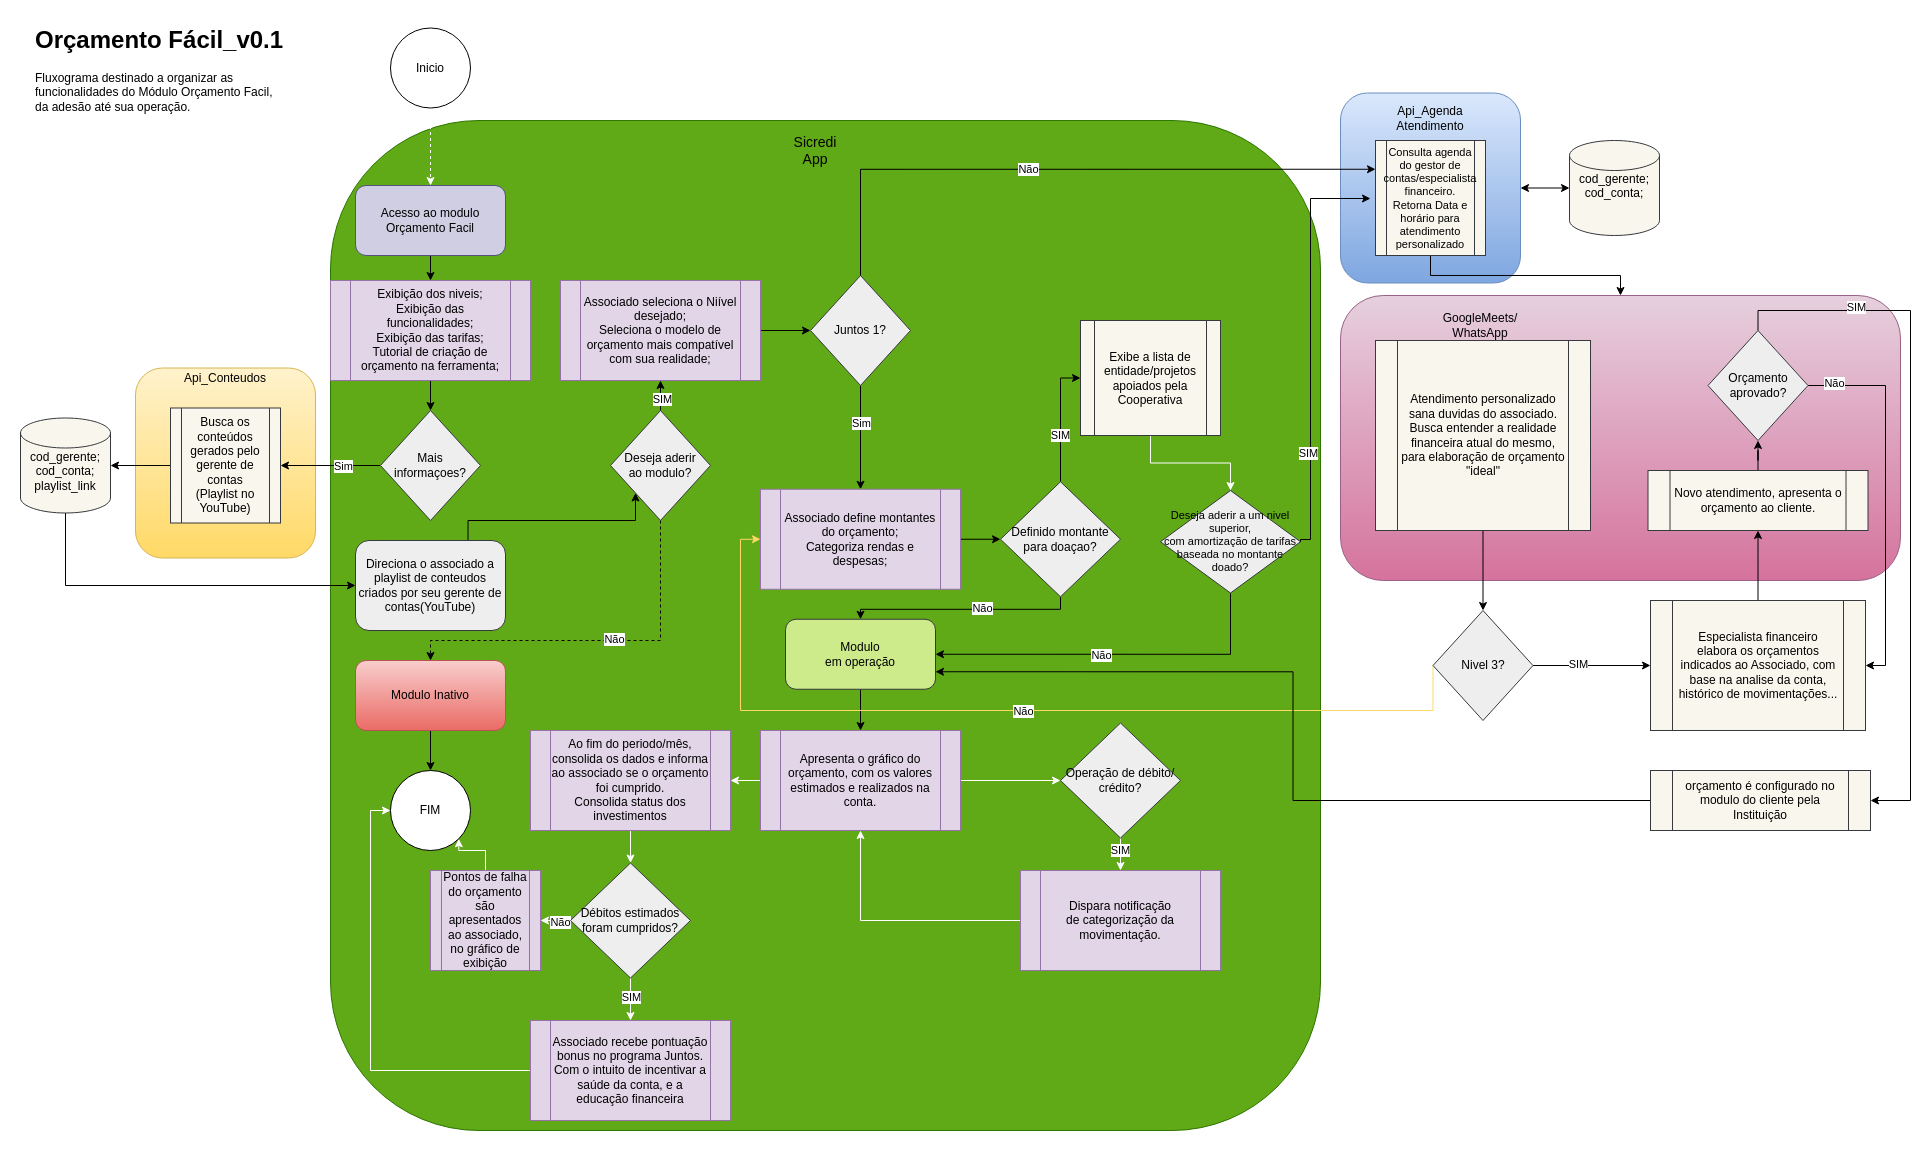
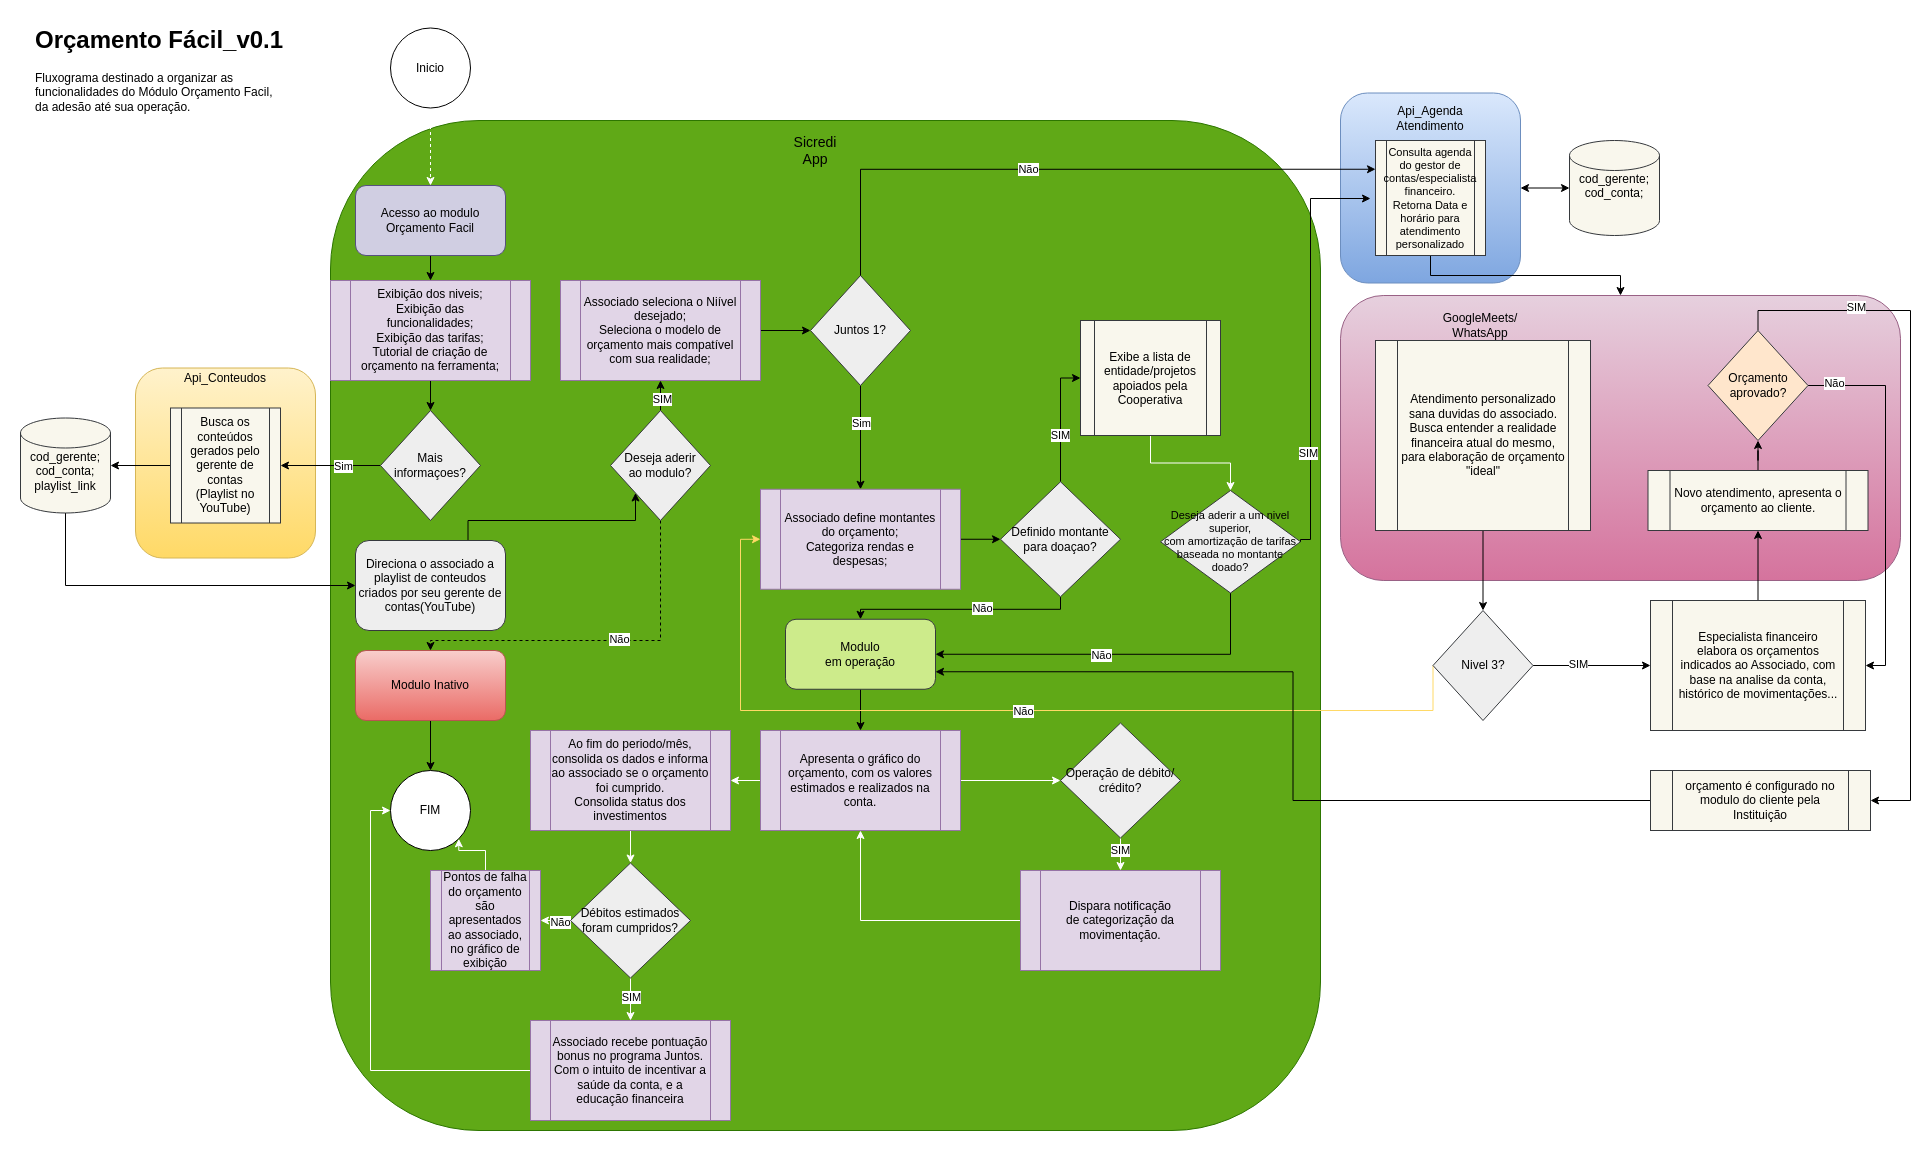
(1758, 386) -> (1758, 386)
(431, 696) -> (431, 686)
